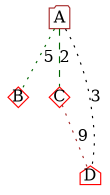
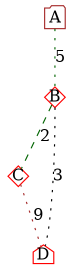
(60, 58) -> (37, 137)
(90, 96) -> (53, 177)
